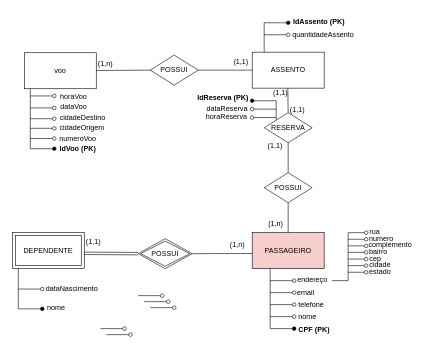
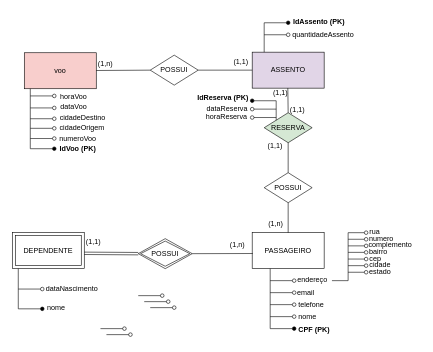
(288, 70) -> (288, 70)
(60, 71) -> (60, 71)
(288, 128) -> (288, 128)
(288, 251) -> (288, 251)
